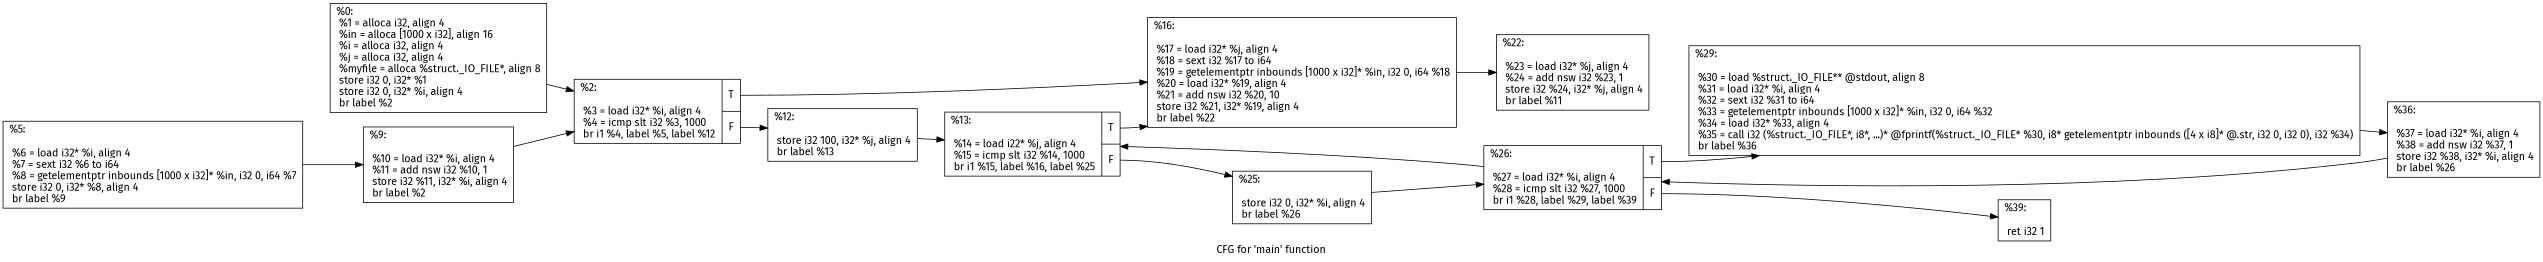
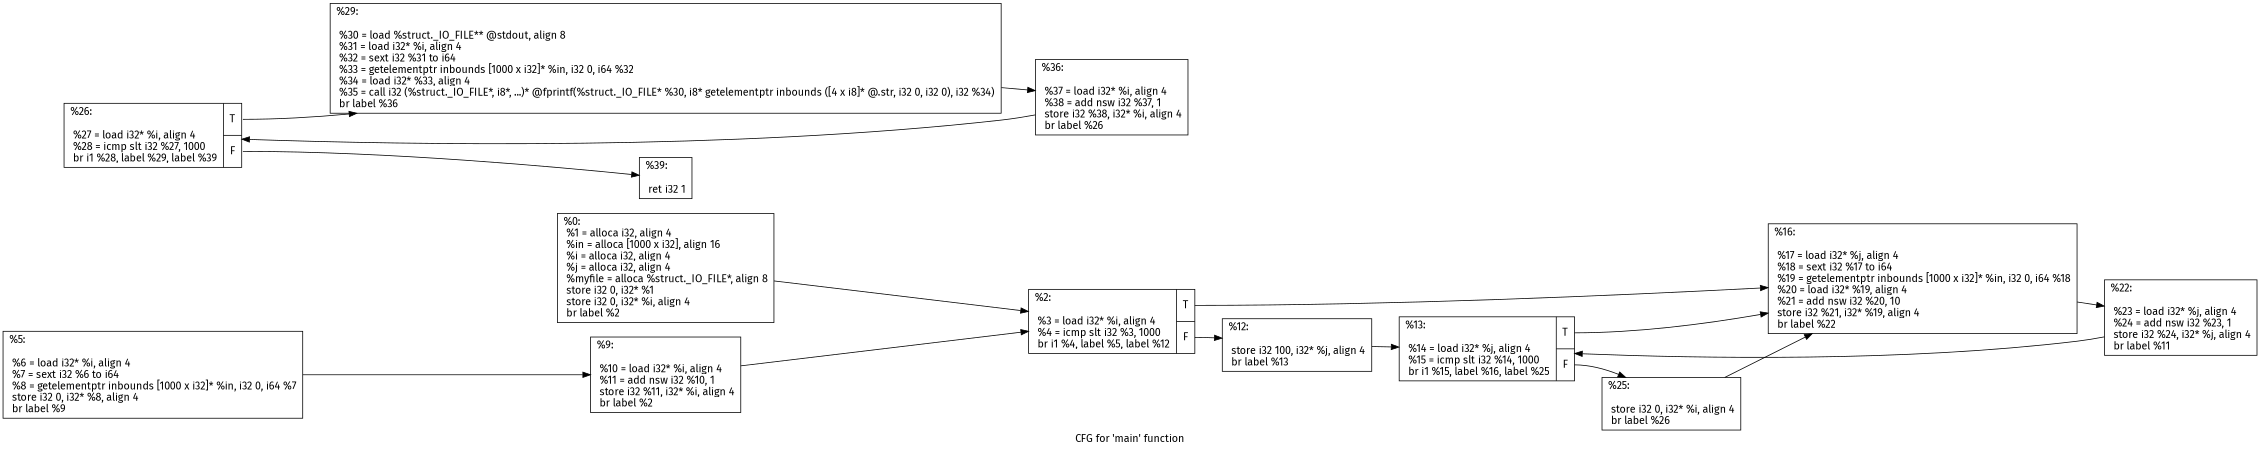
(1014, 144) -> (1468, 349)
(1306, 154) -> (1844, 356)
(1424, 189) -> (1755, 362)
